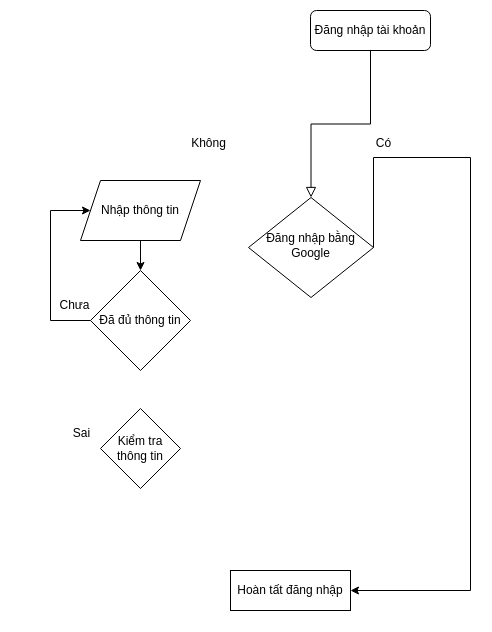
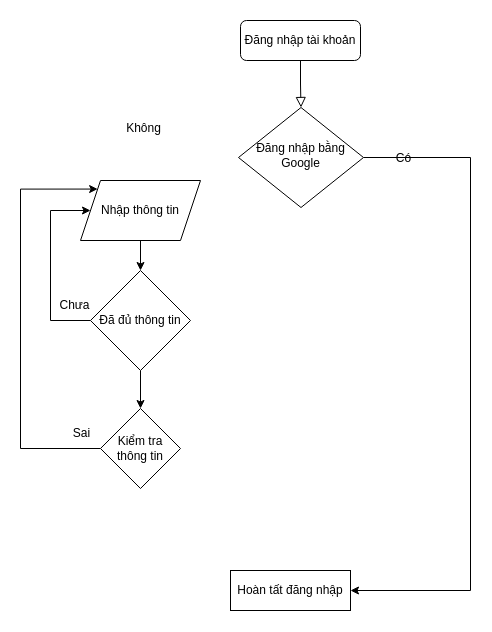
(371, 31) -> (301, 41)
(209, 144) -> (144, 129)
(384, 144) -> (404, 159)
(311, 248) -> (301, 158)
none -> (21, 324)
none -> (141, 388)
